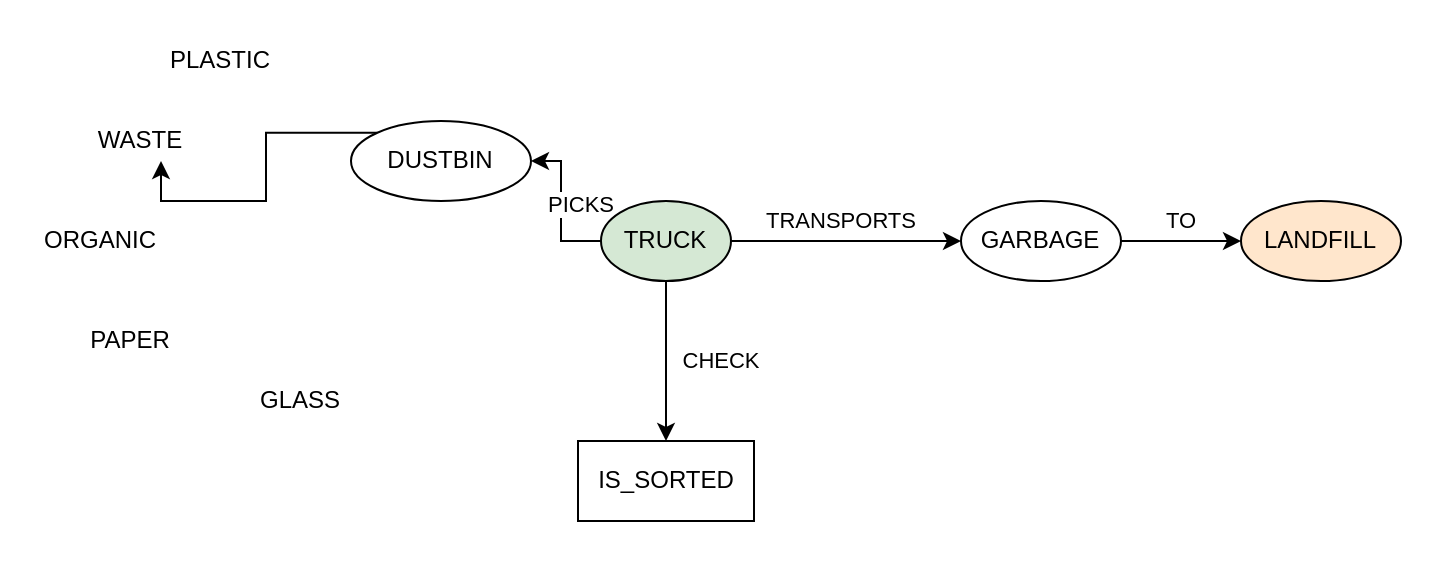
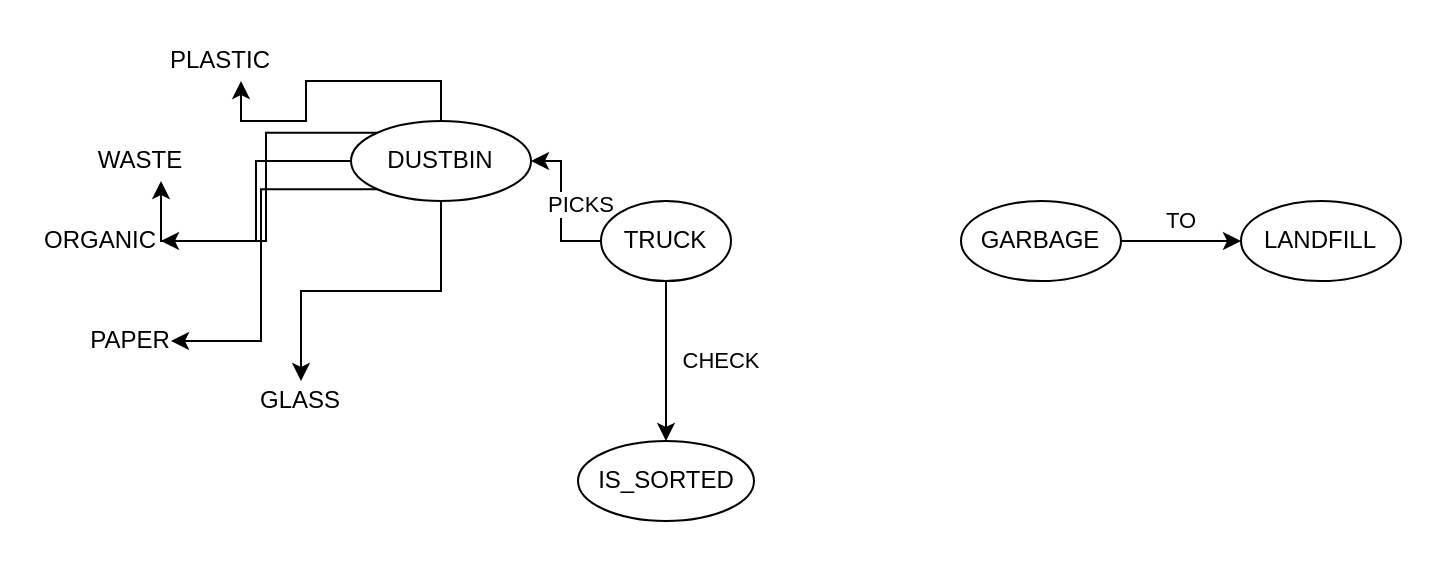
none -> (328, 81)
(141, 141) -> (141, 161)
none -> (263, 161)
(666, 241) -> (666, 241)
(839, 241) -> none
(1321, 241) -> (1321, 241)
none -> (261, 245)
none -> (378, 291)
(666, 481) -> (666, 481)
